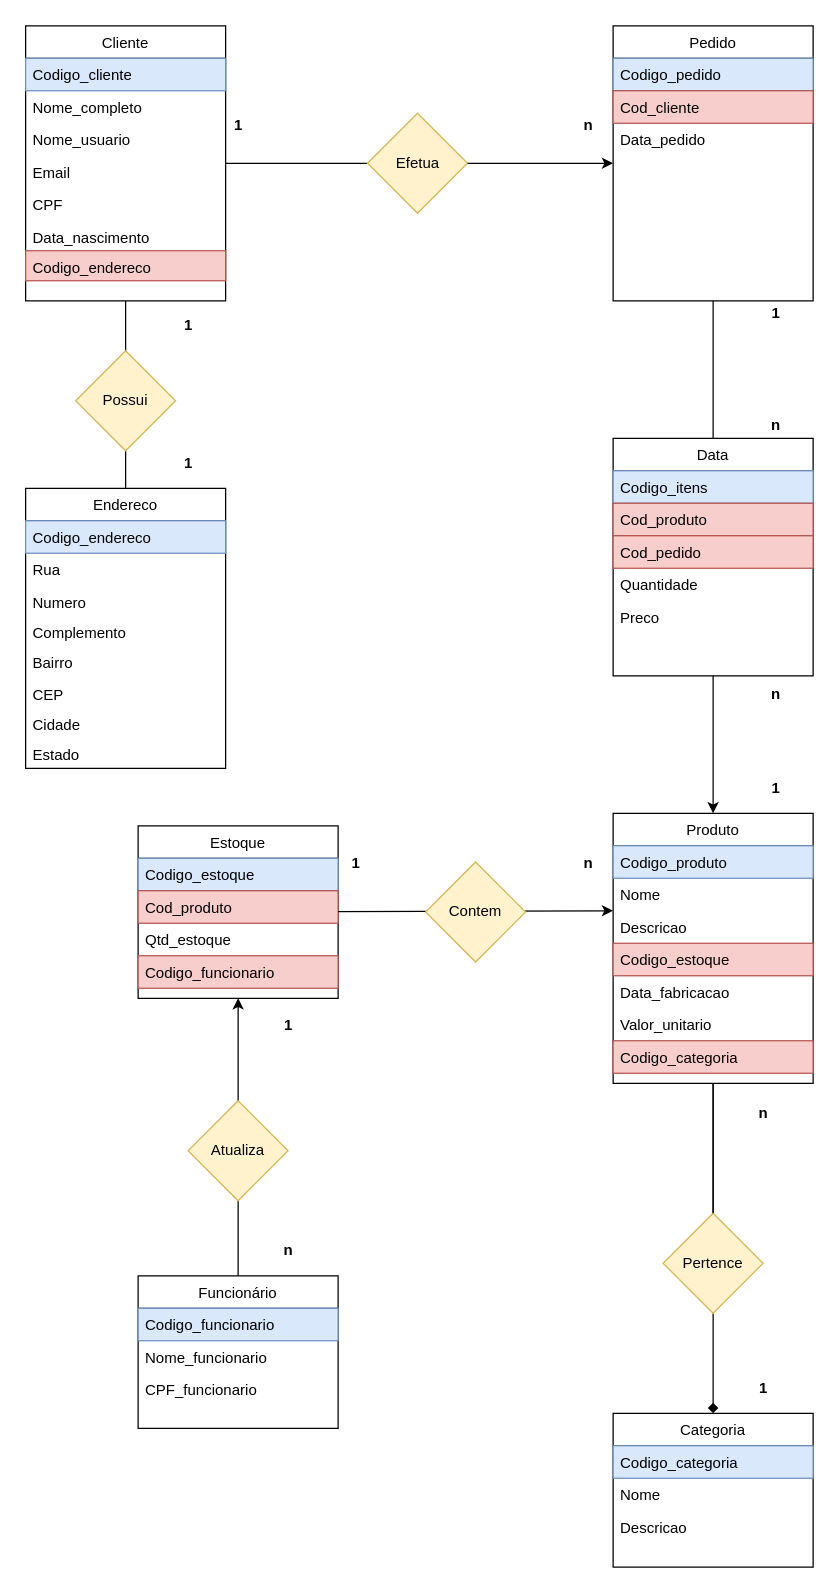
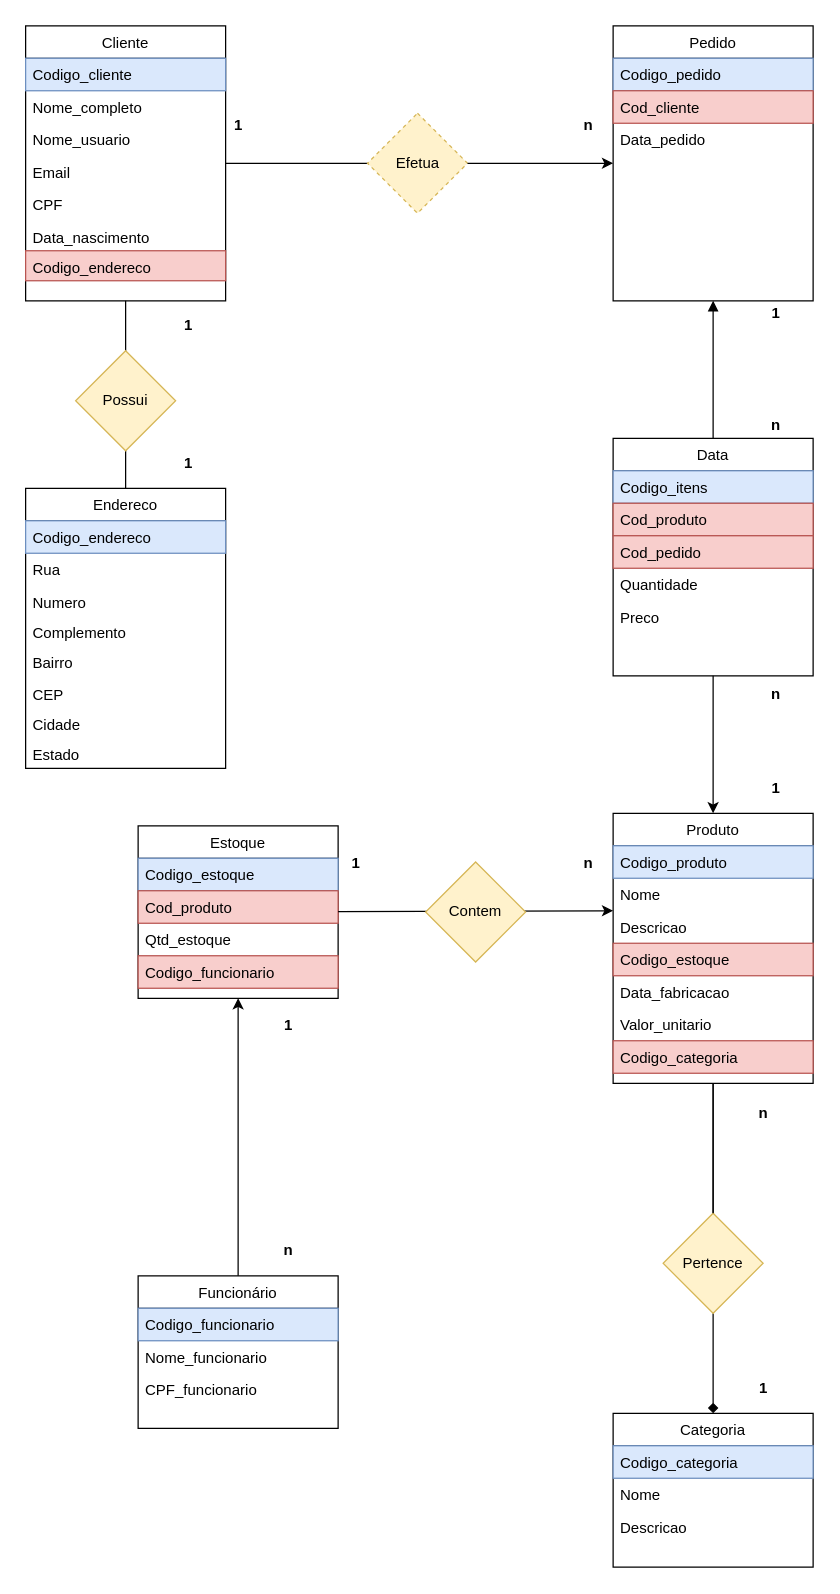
(418, 163) -> (418, 163)
(713, 308) -> (713, 312)
(238, 1151) -> none
